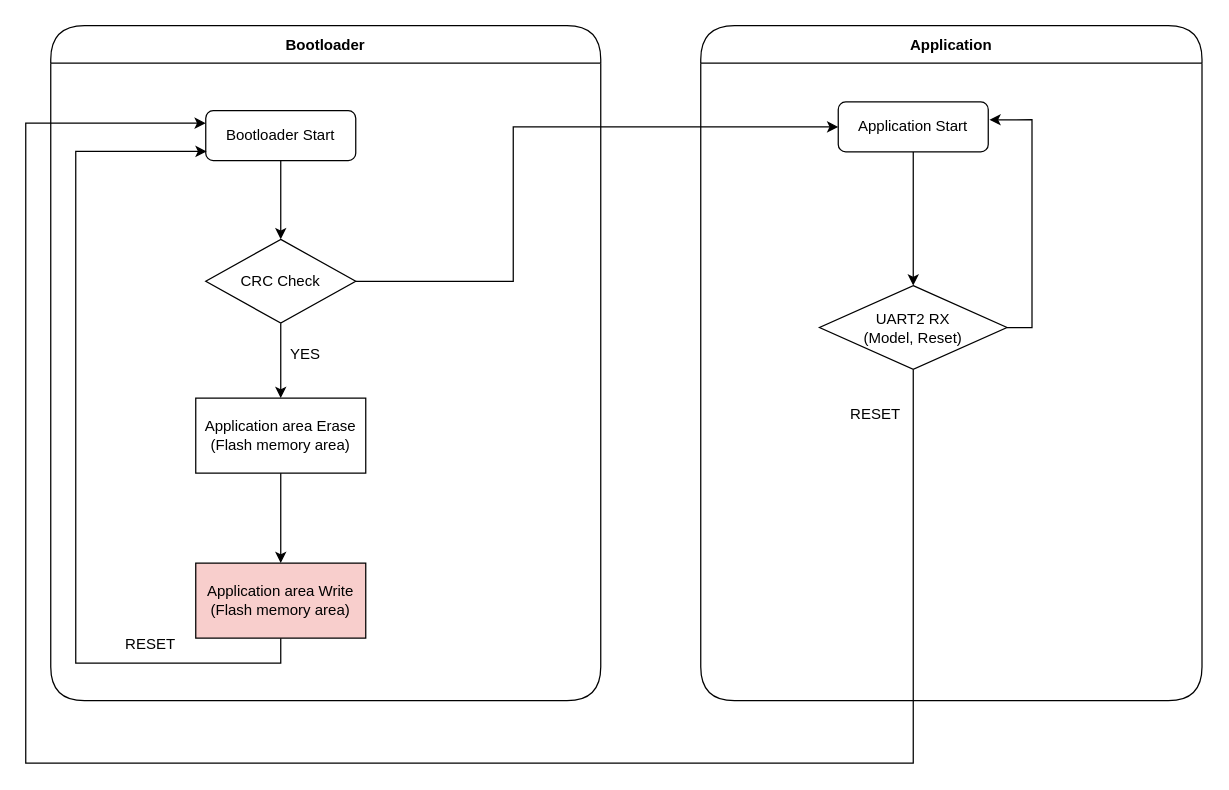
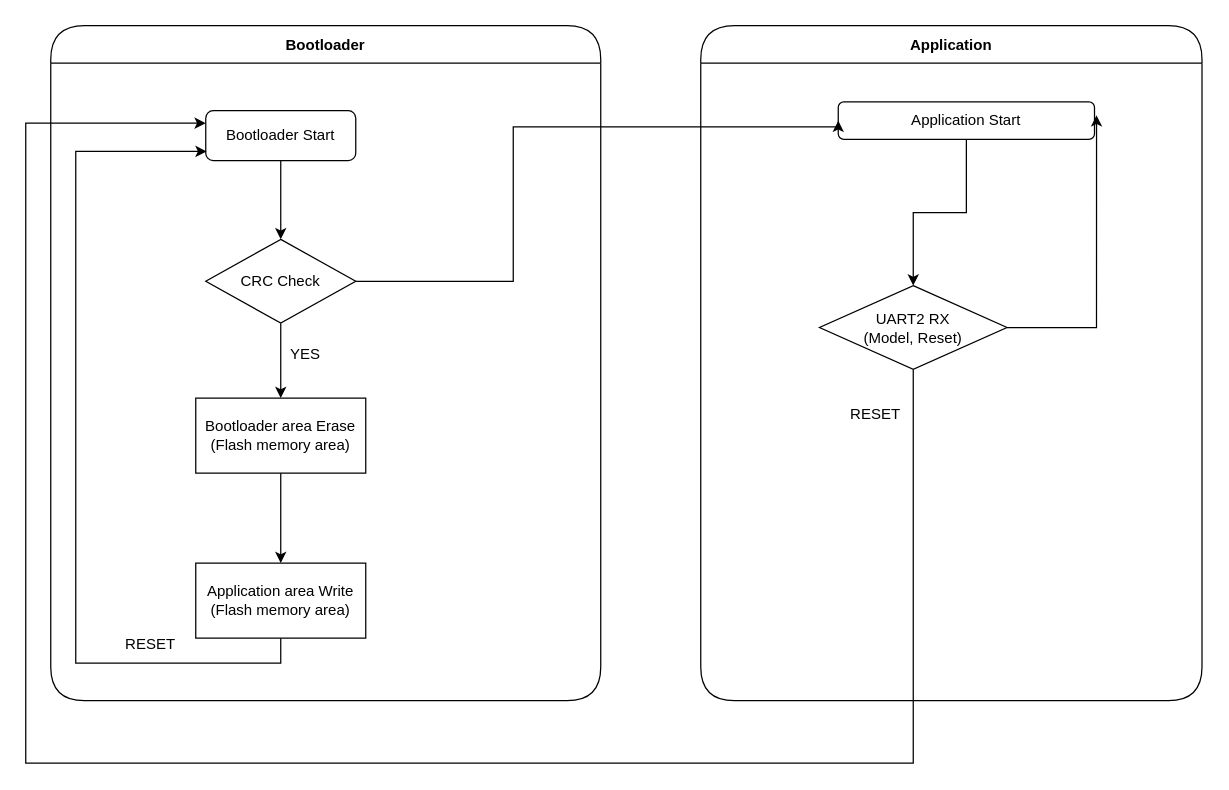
(913, 127) -> (966, 121)
(281, 436) -> (281, 436)
(281, 601) -> (281, 601)
